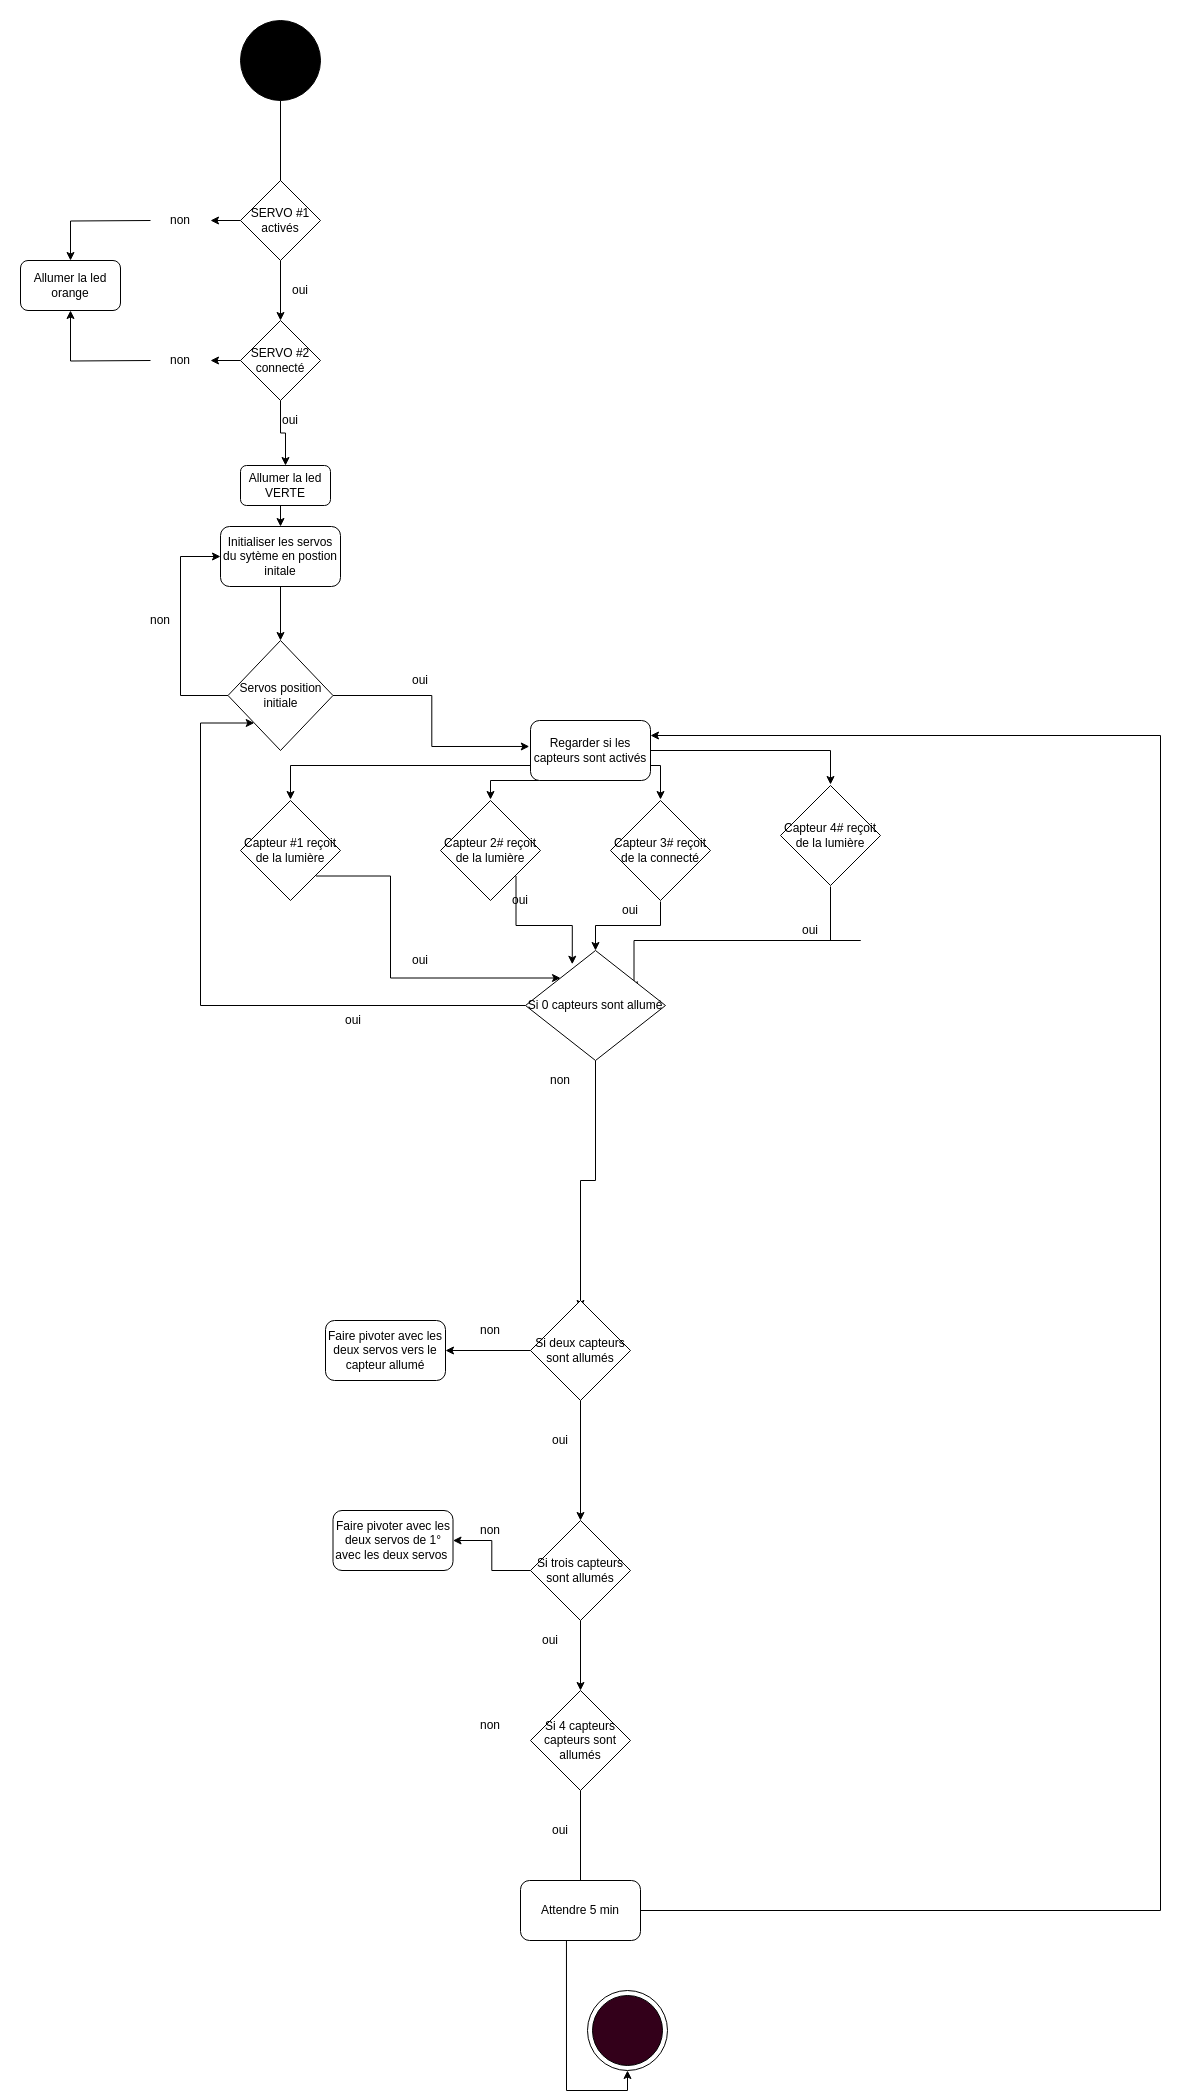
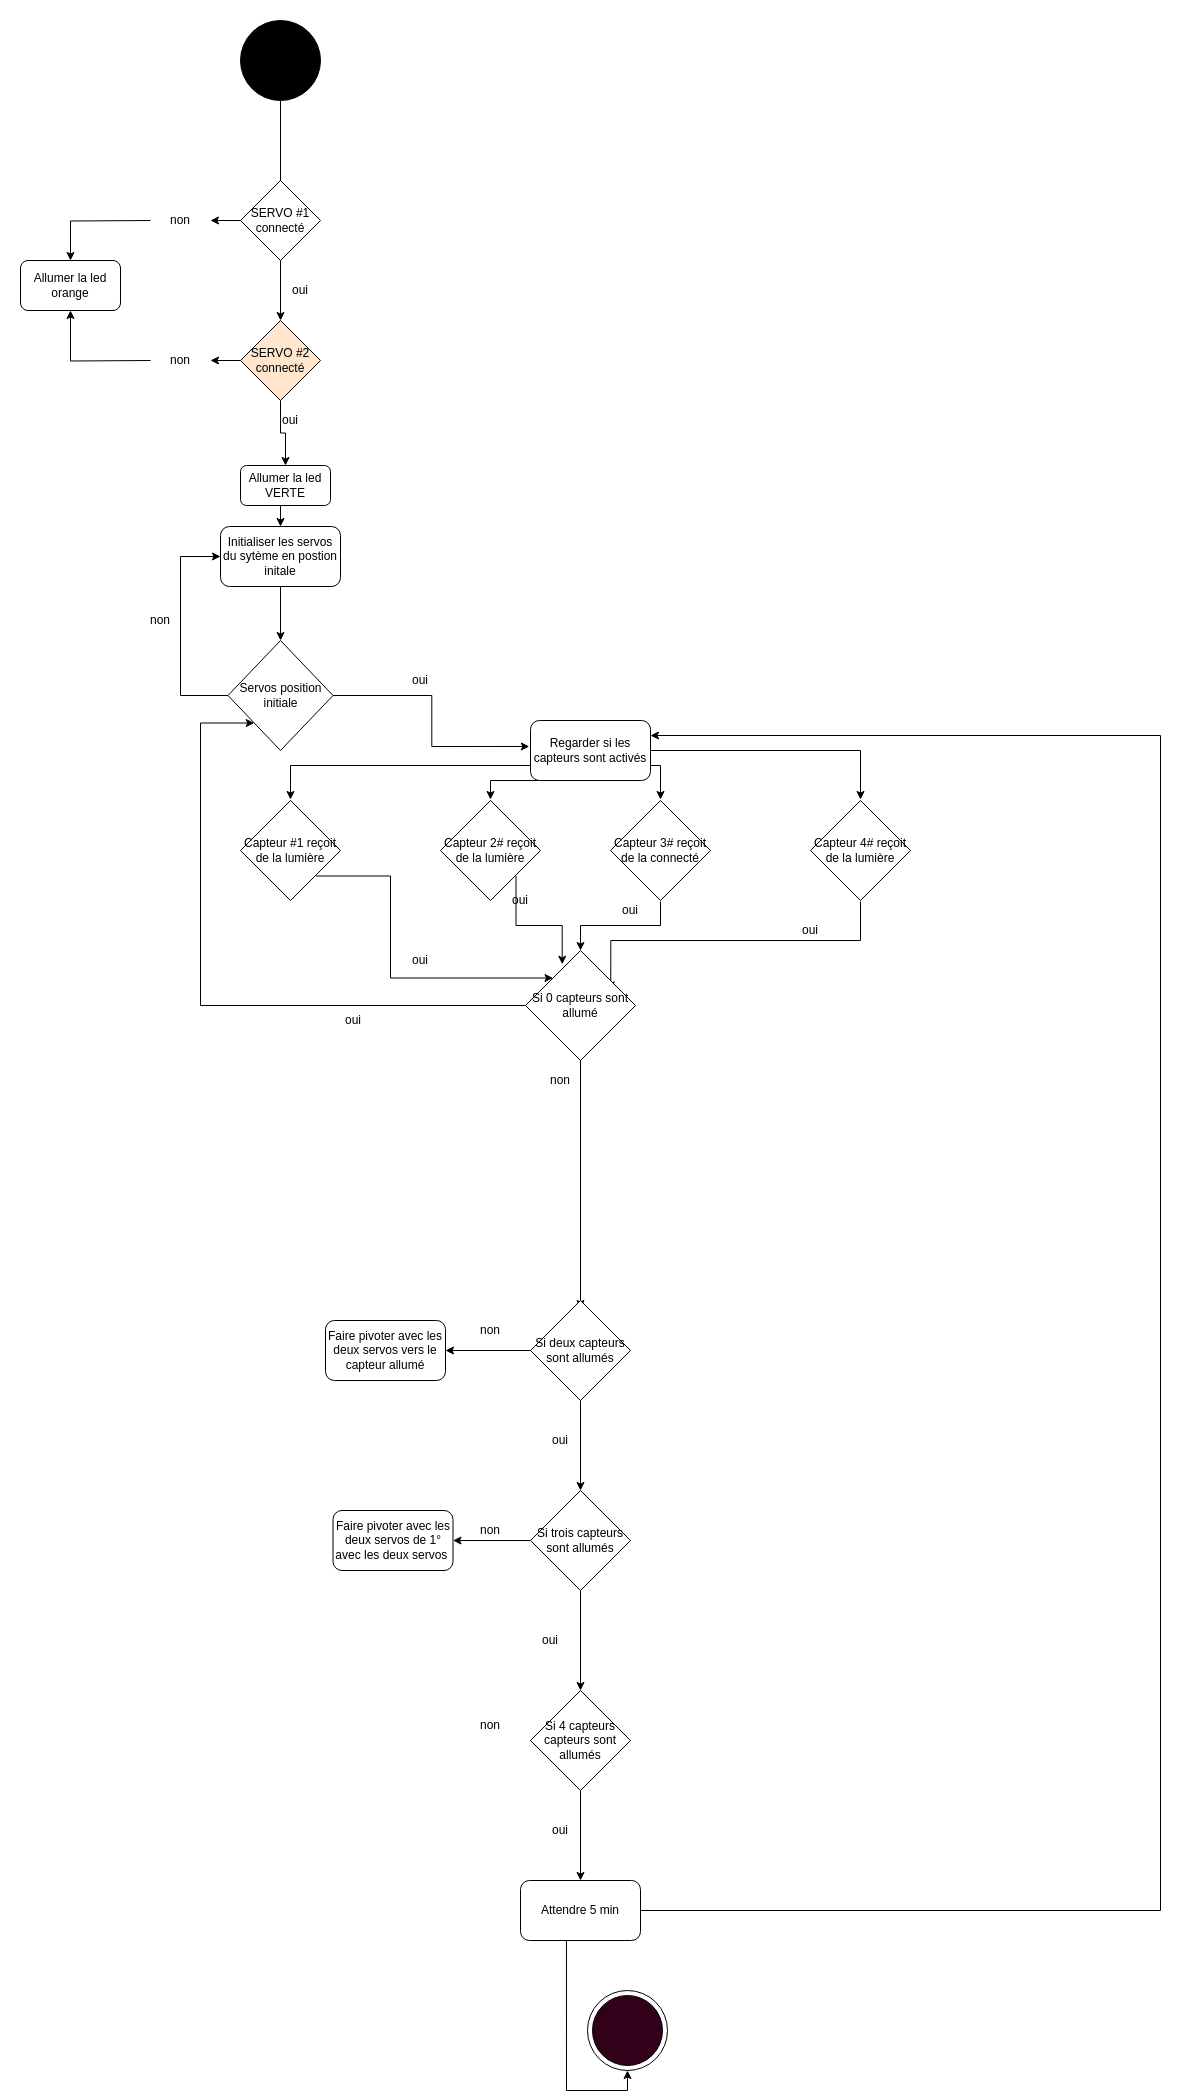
(281, 221) -> (281, 221)
(281, 361) -> (281, 361)
(831, 836) -> (861, 851)
(596, 1006) -> (581, 1006)
(581, 1571) -> (581, 1541)
(581, 1875) -> (581, 1872)
